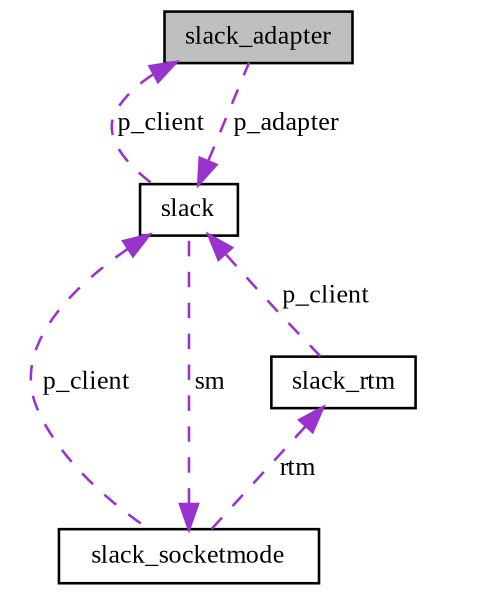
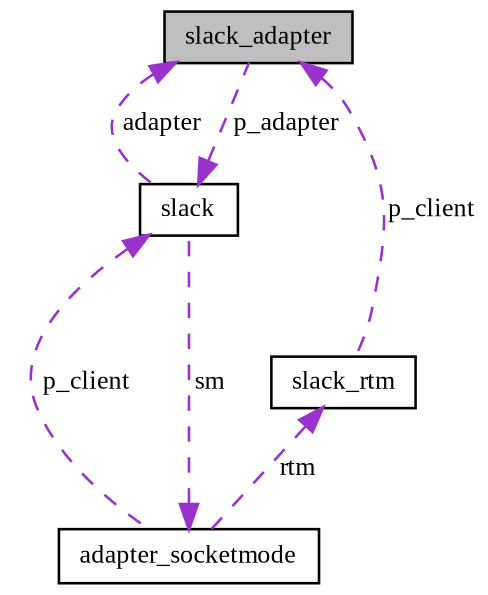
(159, 124) -> (159, 124)
(273, 306) -> (384, 211)
(189, 556) -> (189, 556)
